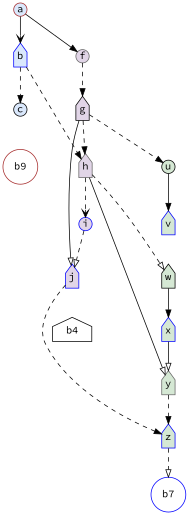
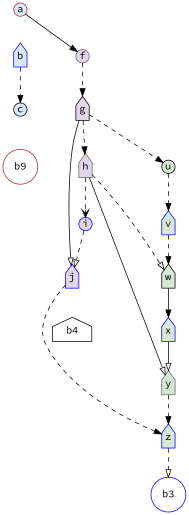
(20, 26) -> none
(52, 110) -> none
(168, 188) -> (168, 188)
none -> (168, 246)
(168, 495) -> (168, 495)
